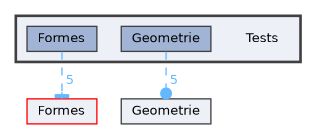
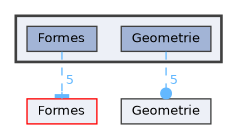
(262, 39) -> none
